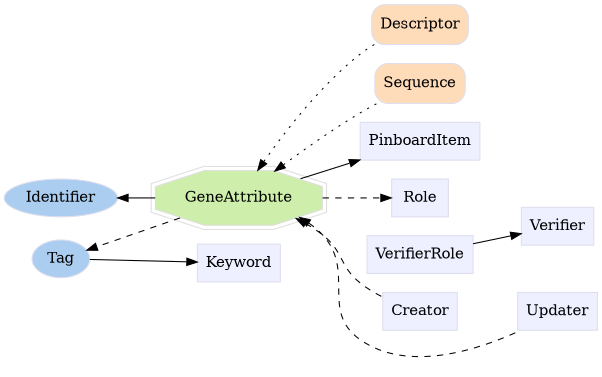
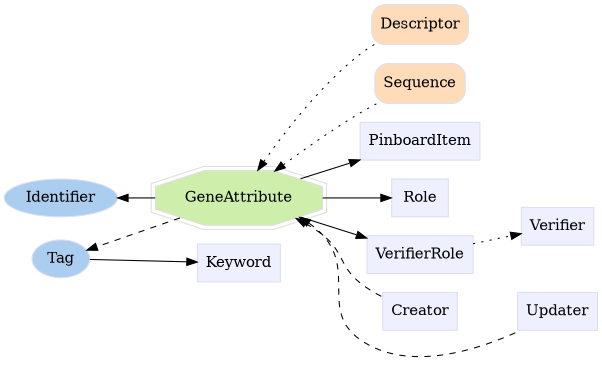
(352, 198) -> (352, 198)
none -> (328, 226)
(492, 240) -> (492, 240)
